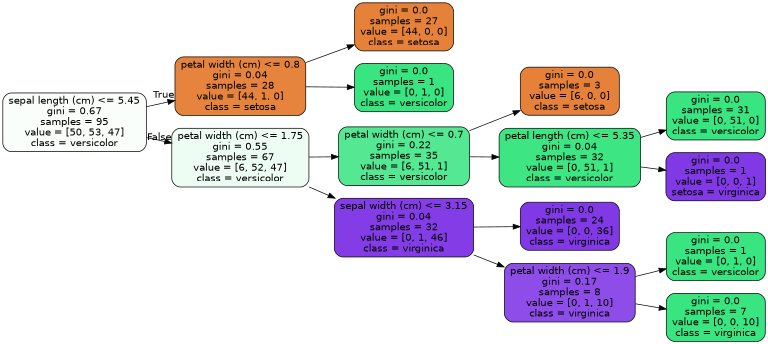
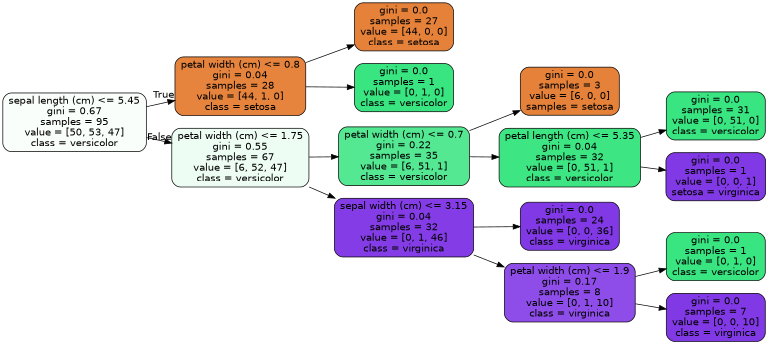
(570, 91) -> (570, 91)
(716, 317) -> (716, 317)
